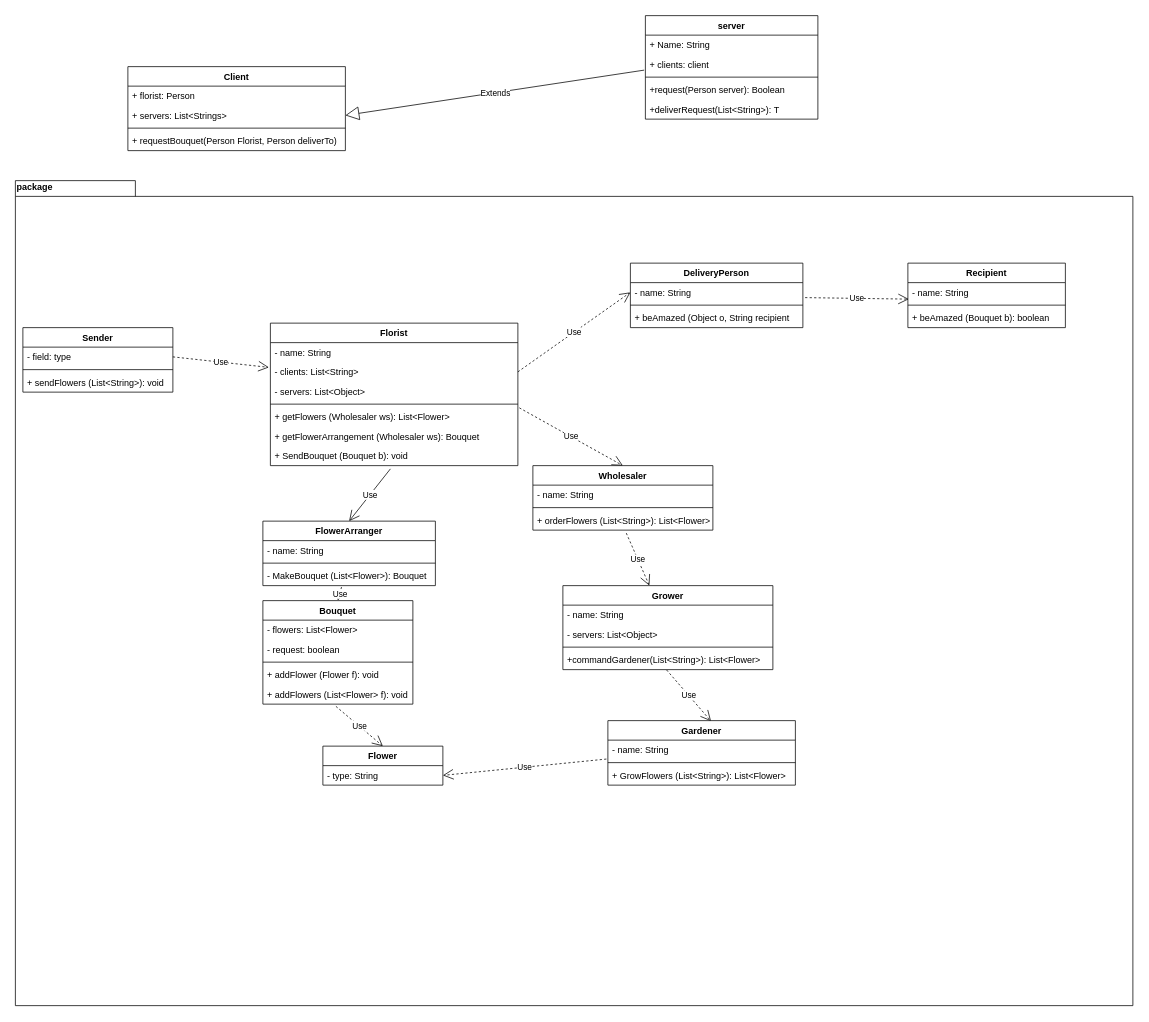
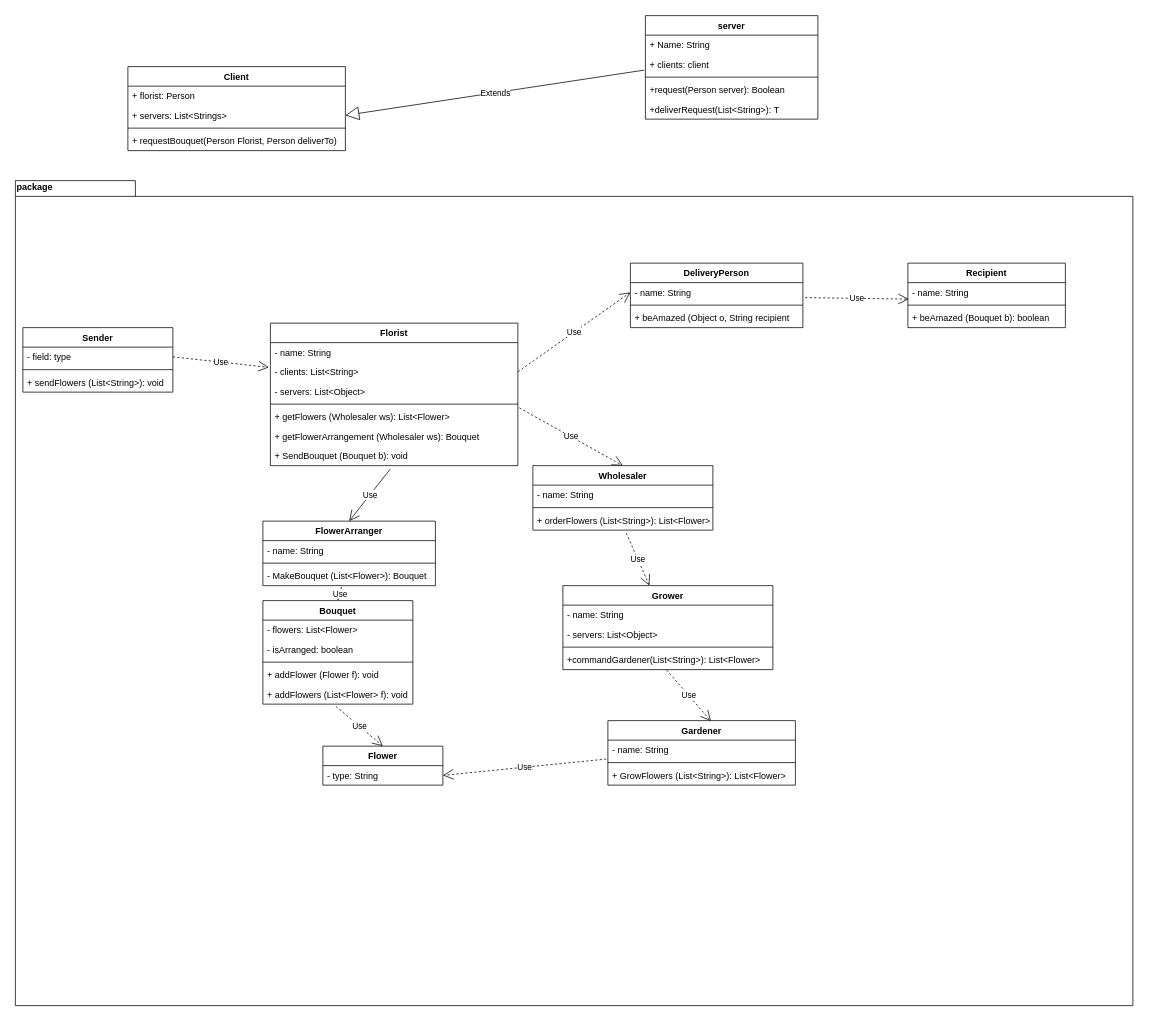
(308, 650) -> (314, 650)
